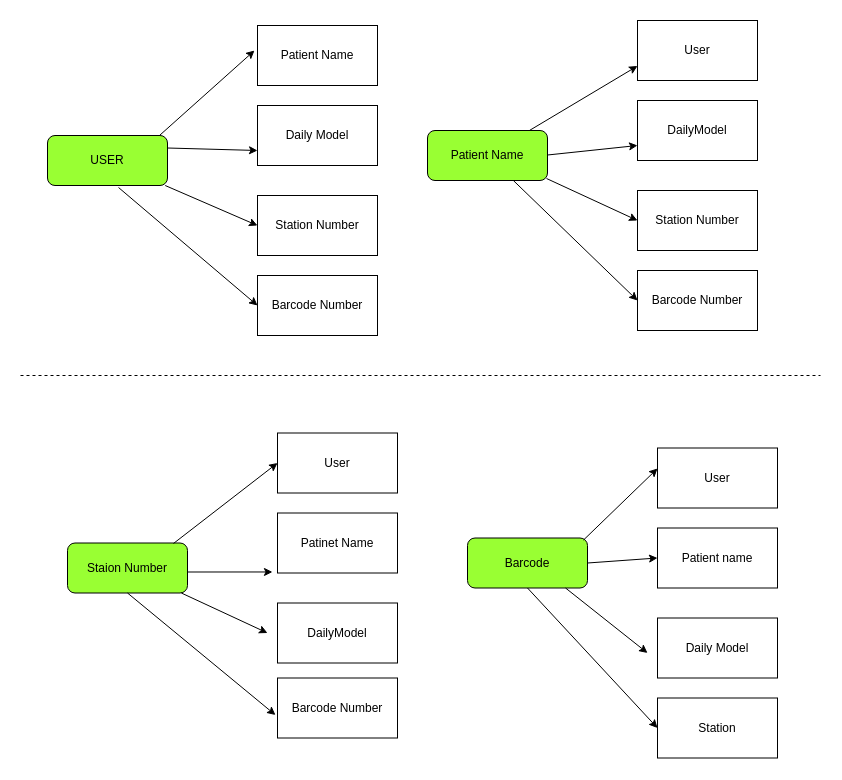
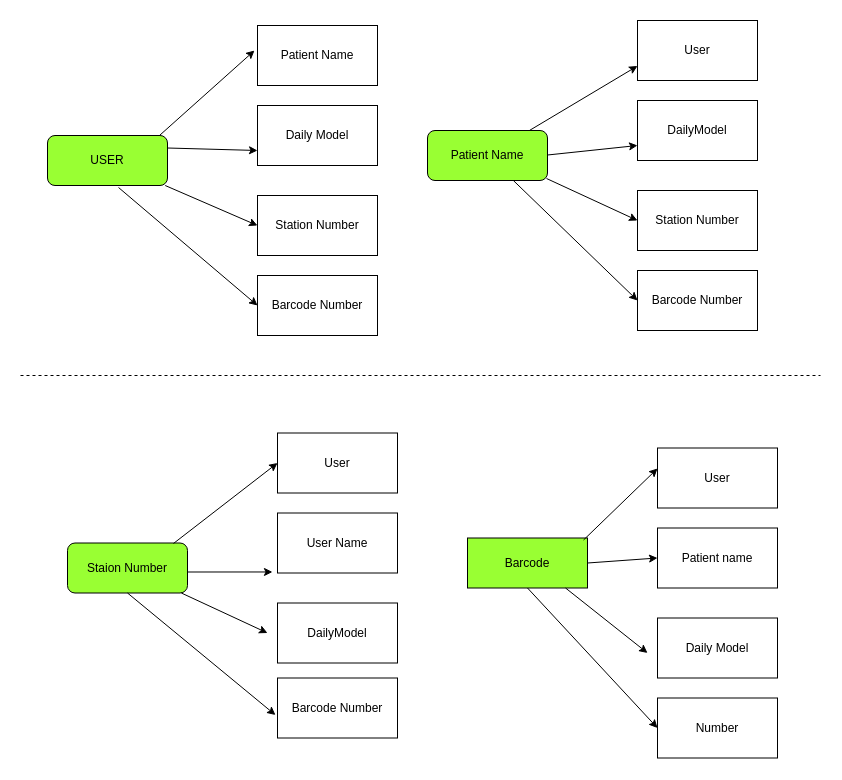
(338, 544) -> (338, 544)
(528, 563) -> (528, 563)
(718, 729) -> (718, 729)
